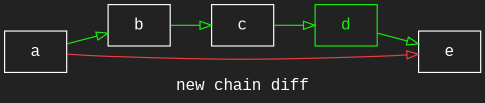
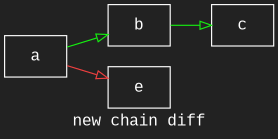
(346, 25) -> none
